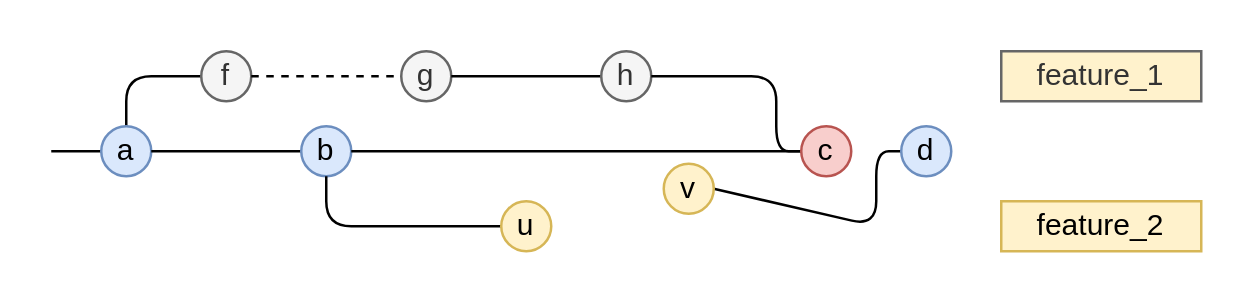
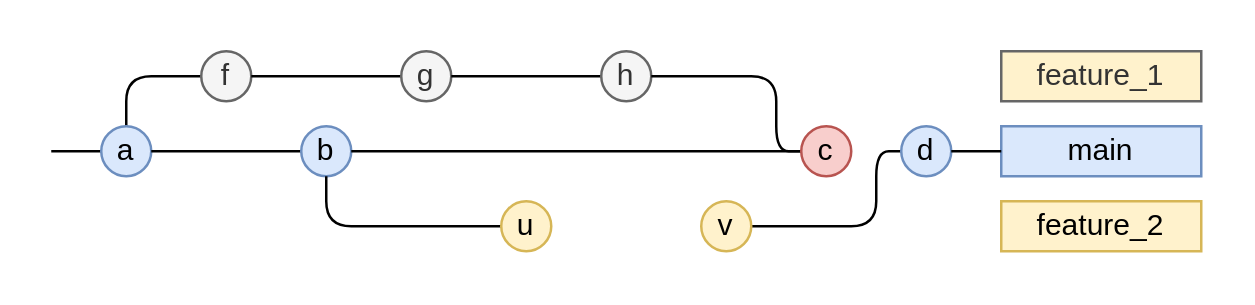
(327, 76) -> (327, 76)
none -> (976, 151)
none -> (1101, 151)
(689, 189) -> (726, 226)
